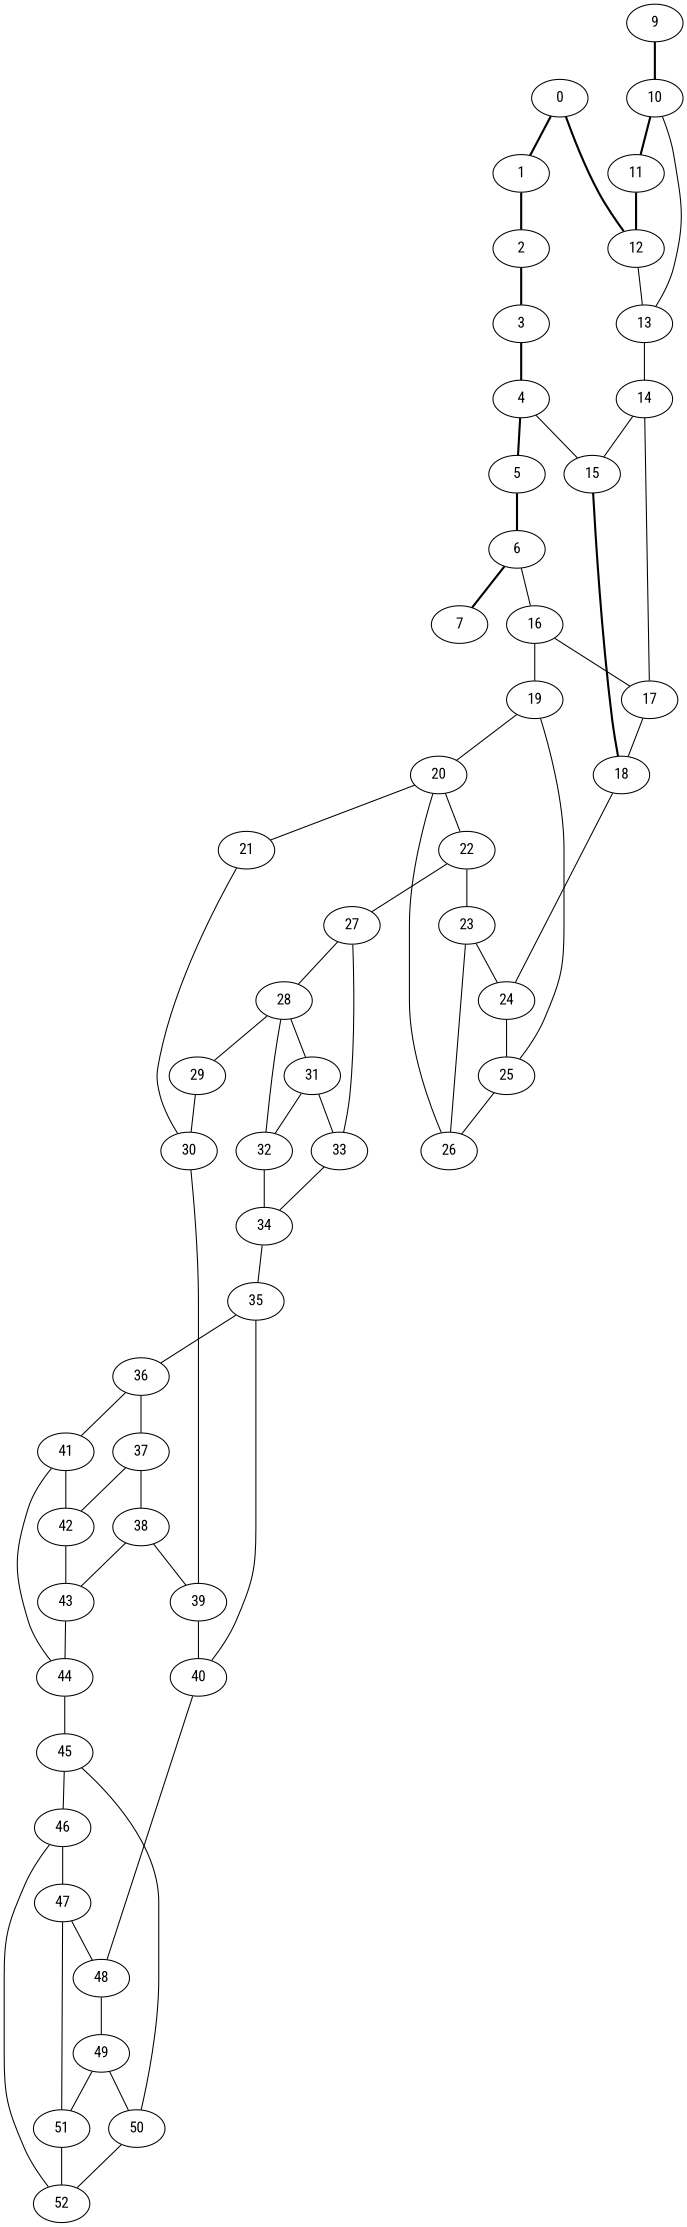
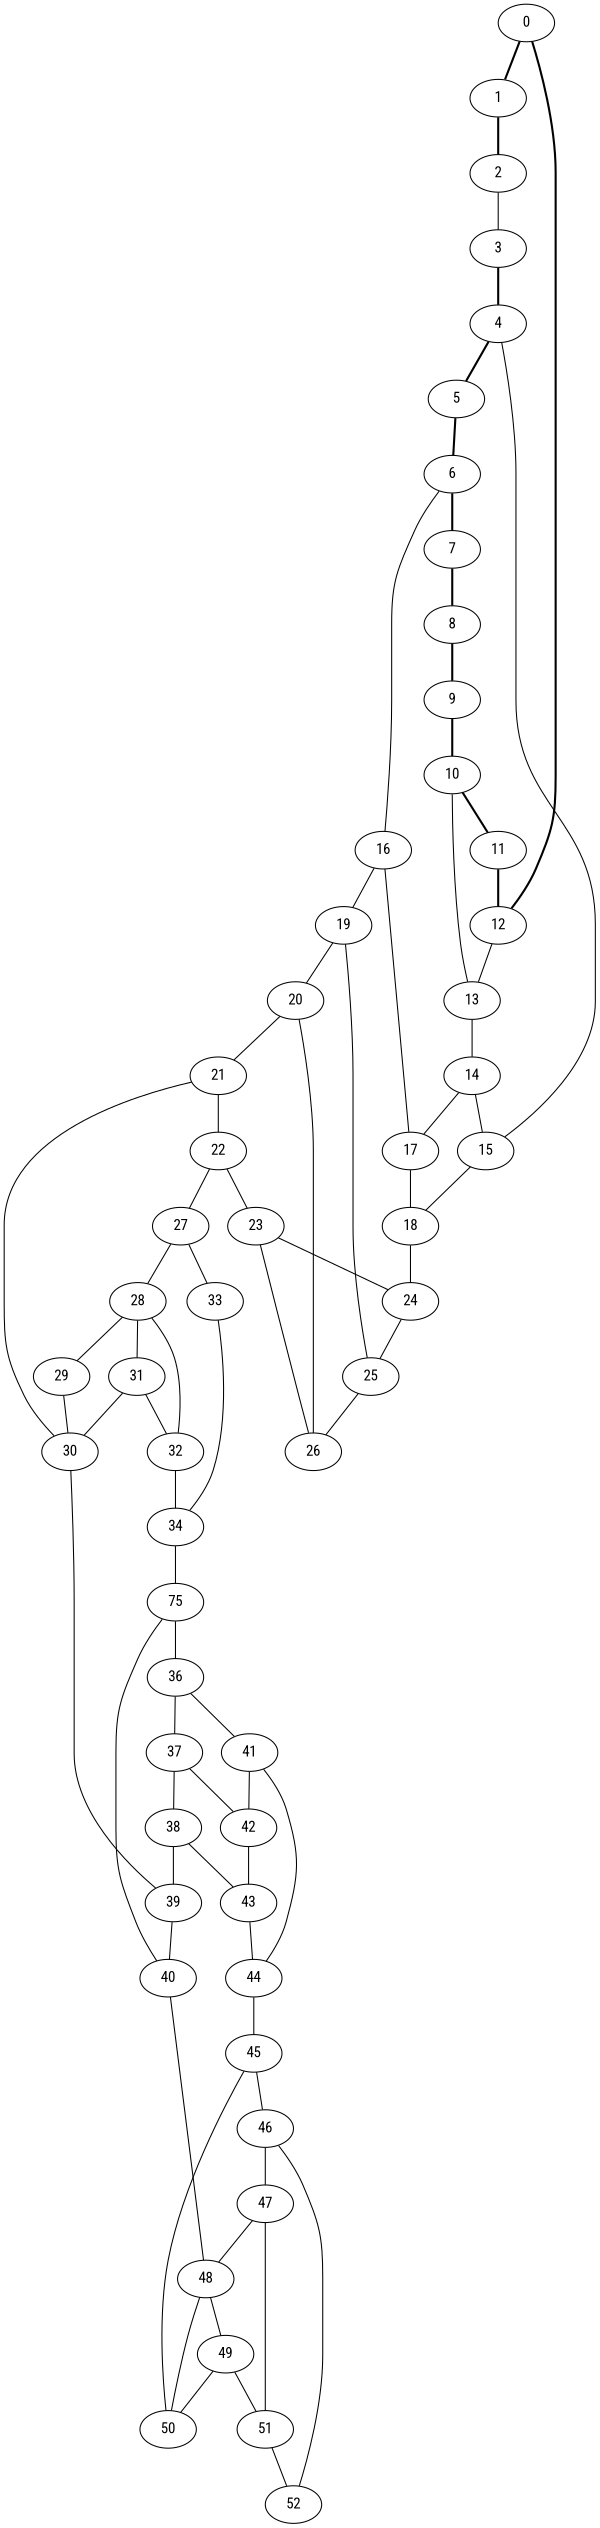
(521, 286) -> (498, 211)
none -> (452, 625)
(602, 625) -> (448, 1188)
(453, 812) -> (218, 1113)
(326, 1113) -> (103, 1414)
(256, 1301) -> (175, 1602)
(99, 2166) -> (183, 2353)
